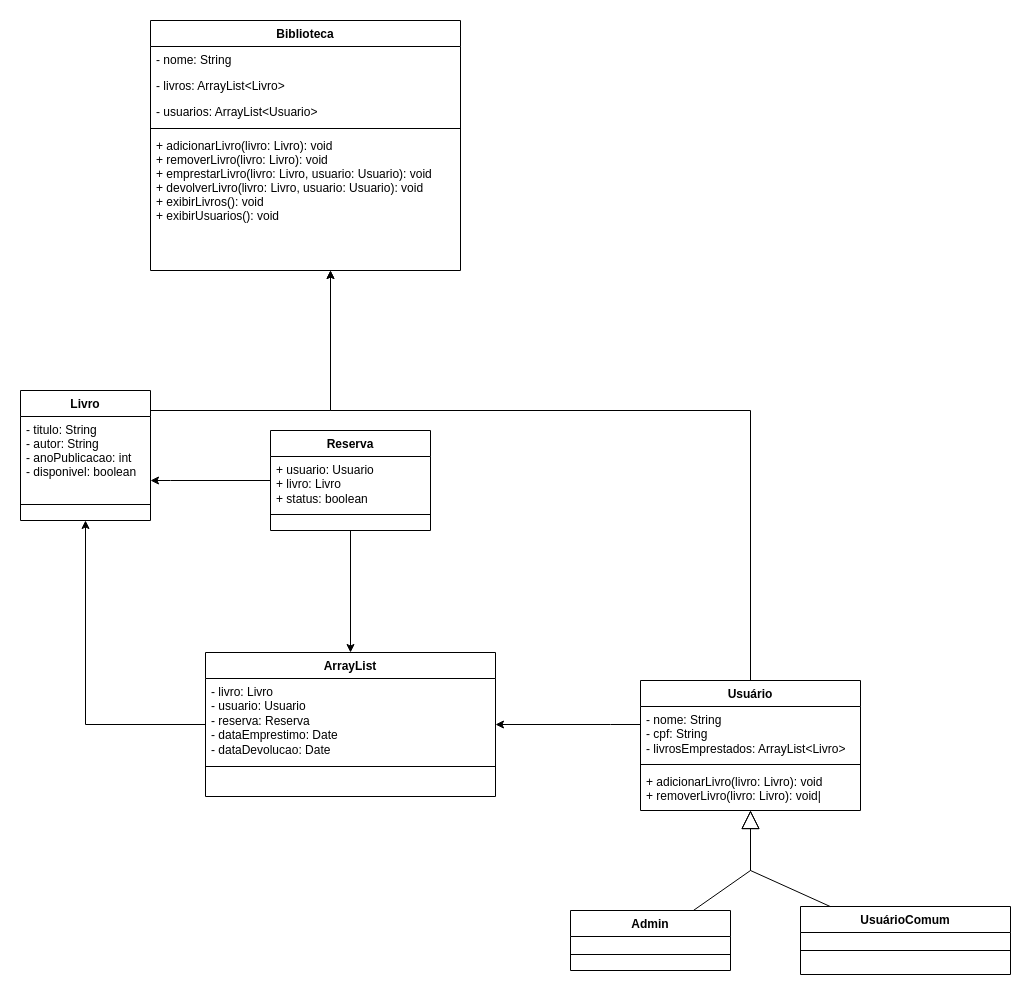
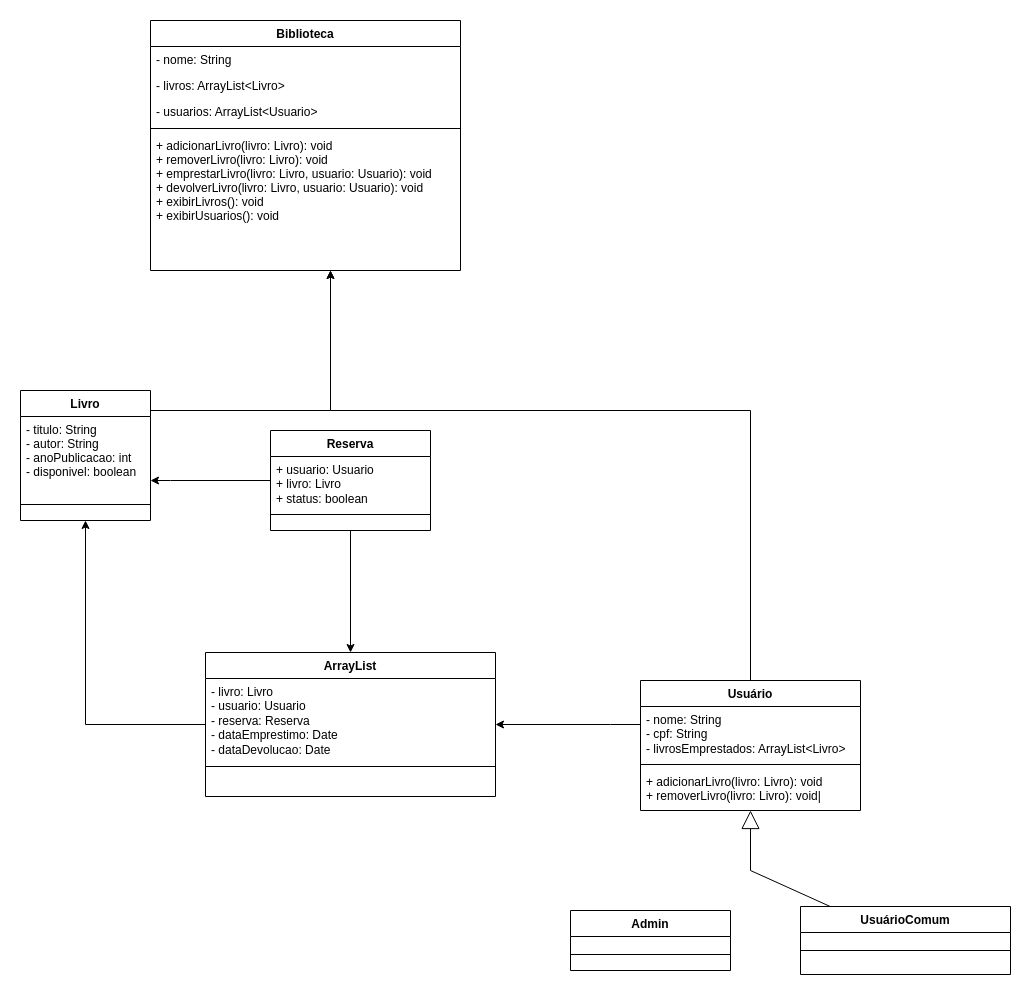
(721, 891) -> none
